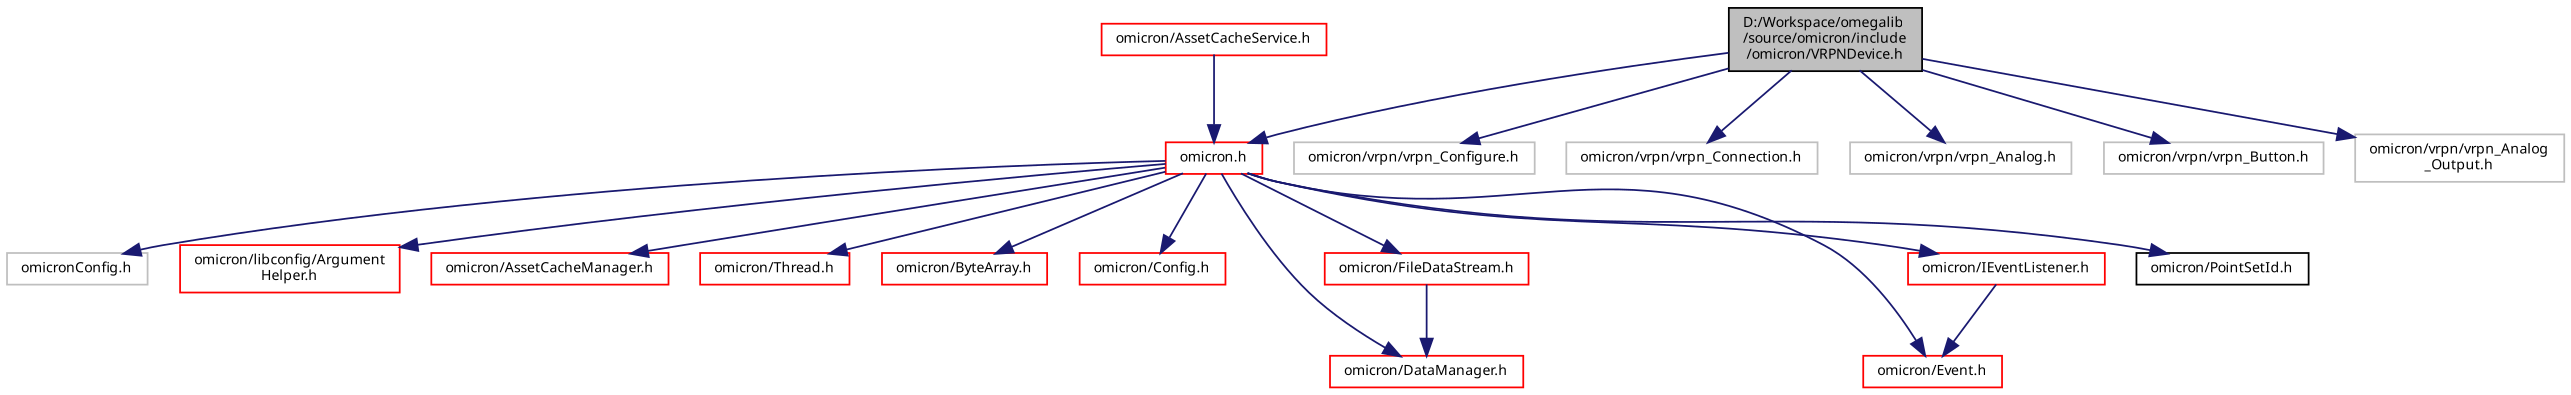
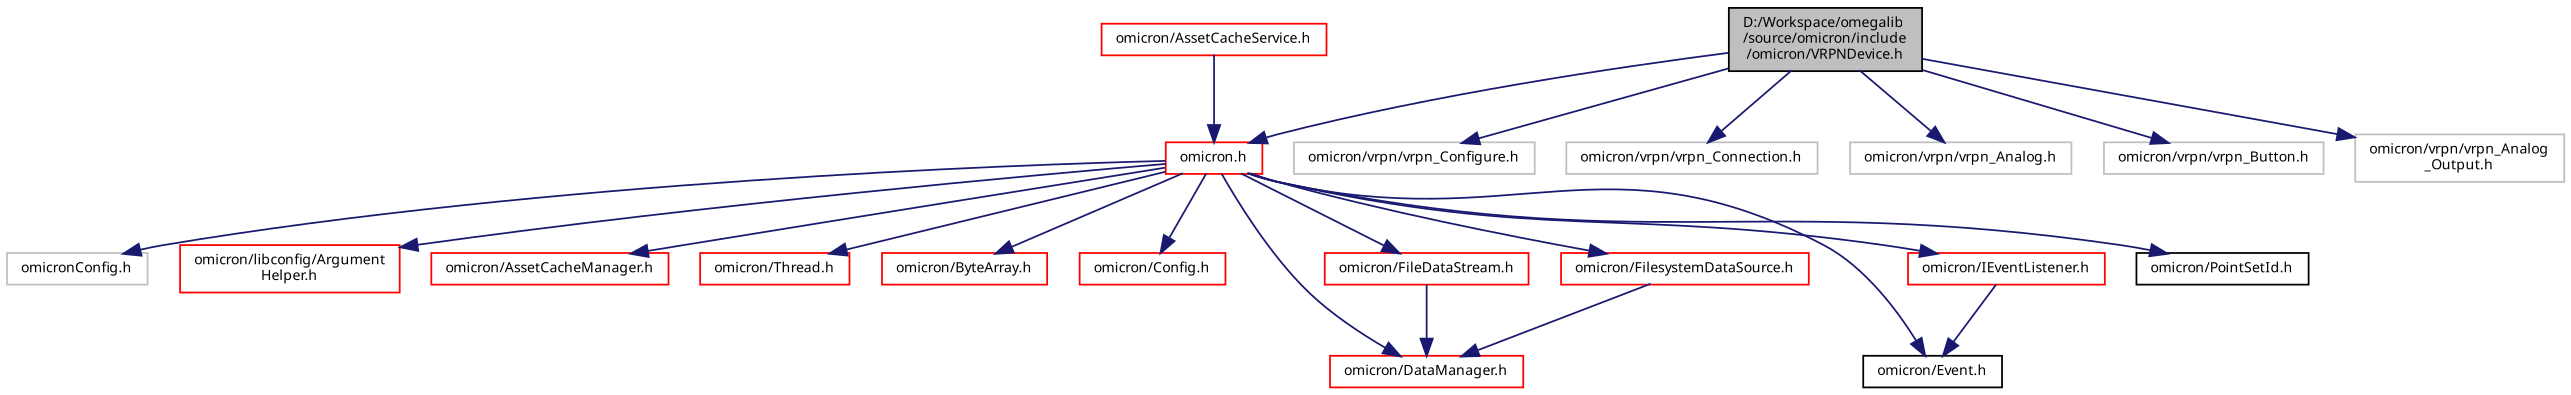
none -> (1685, 269)
(1933, 372) -> (1933, 372)
